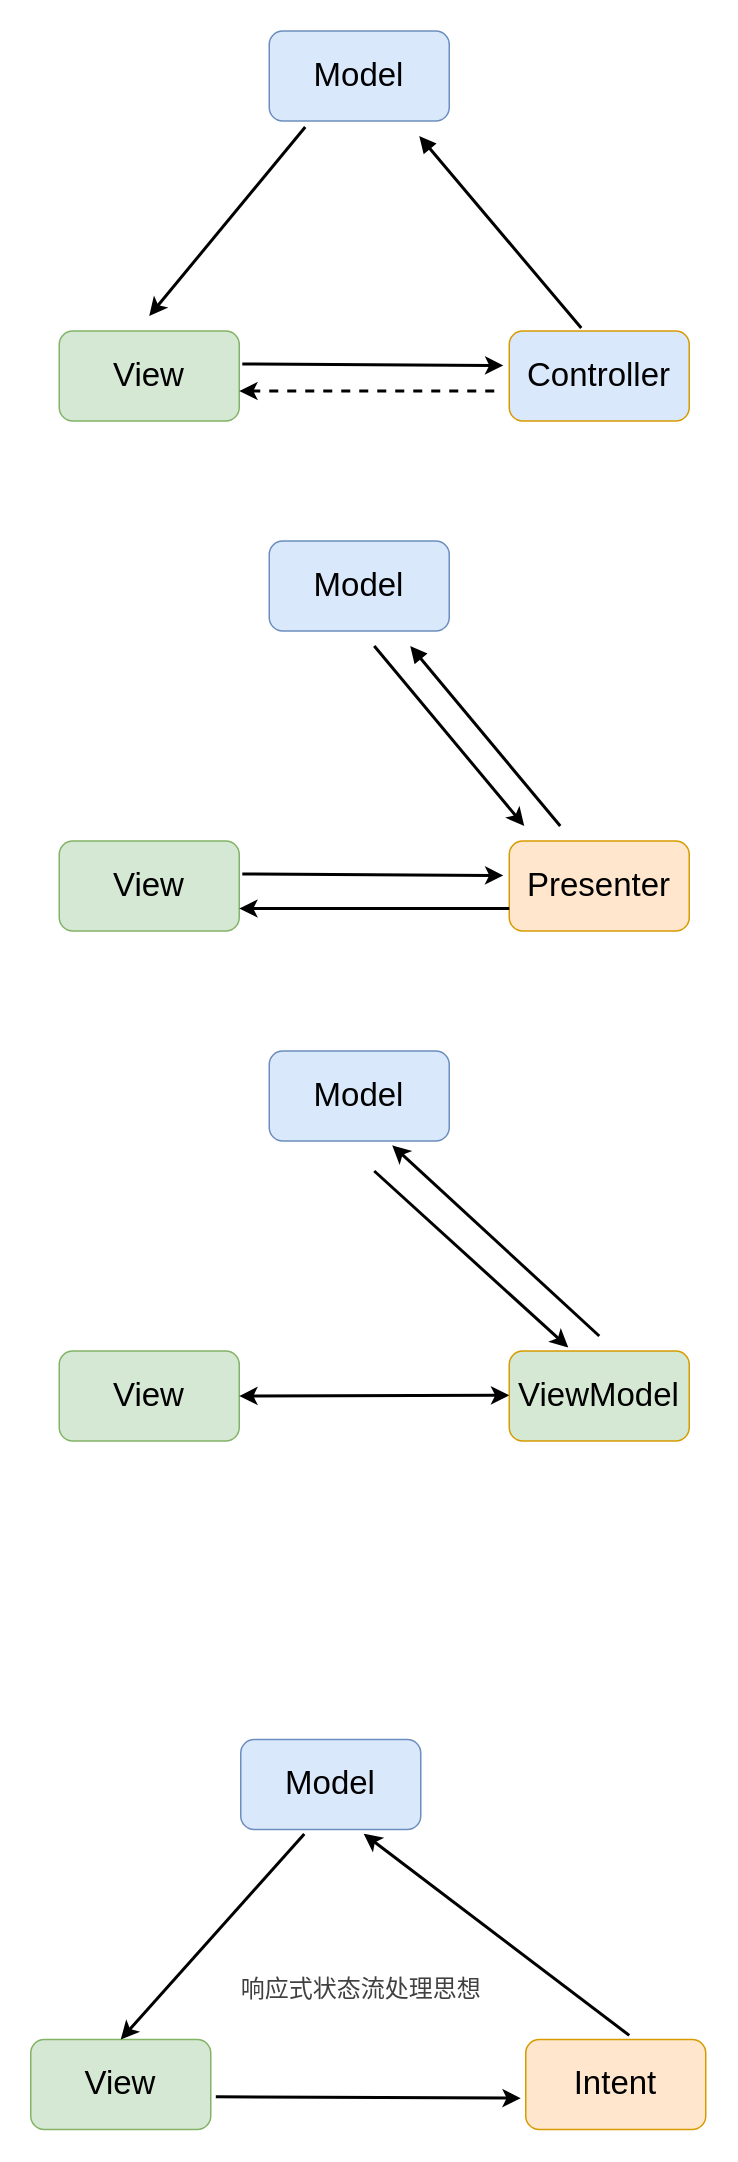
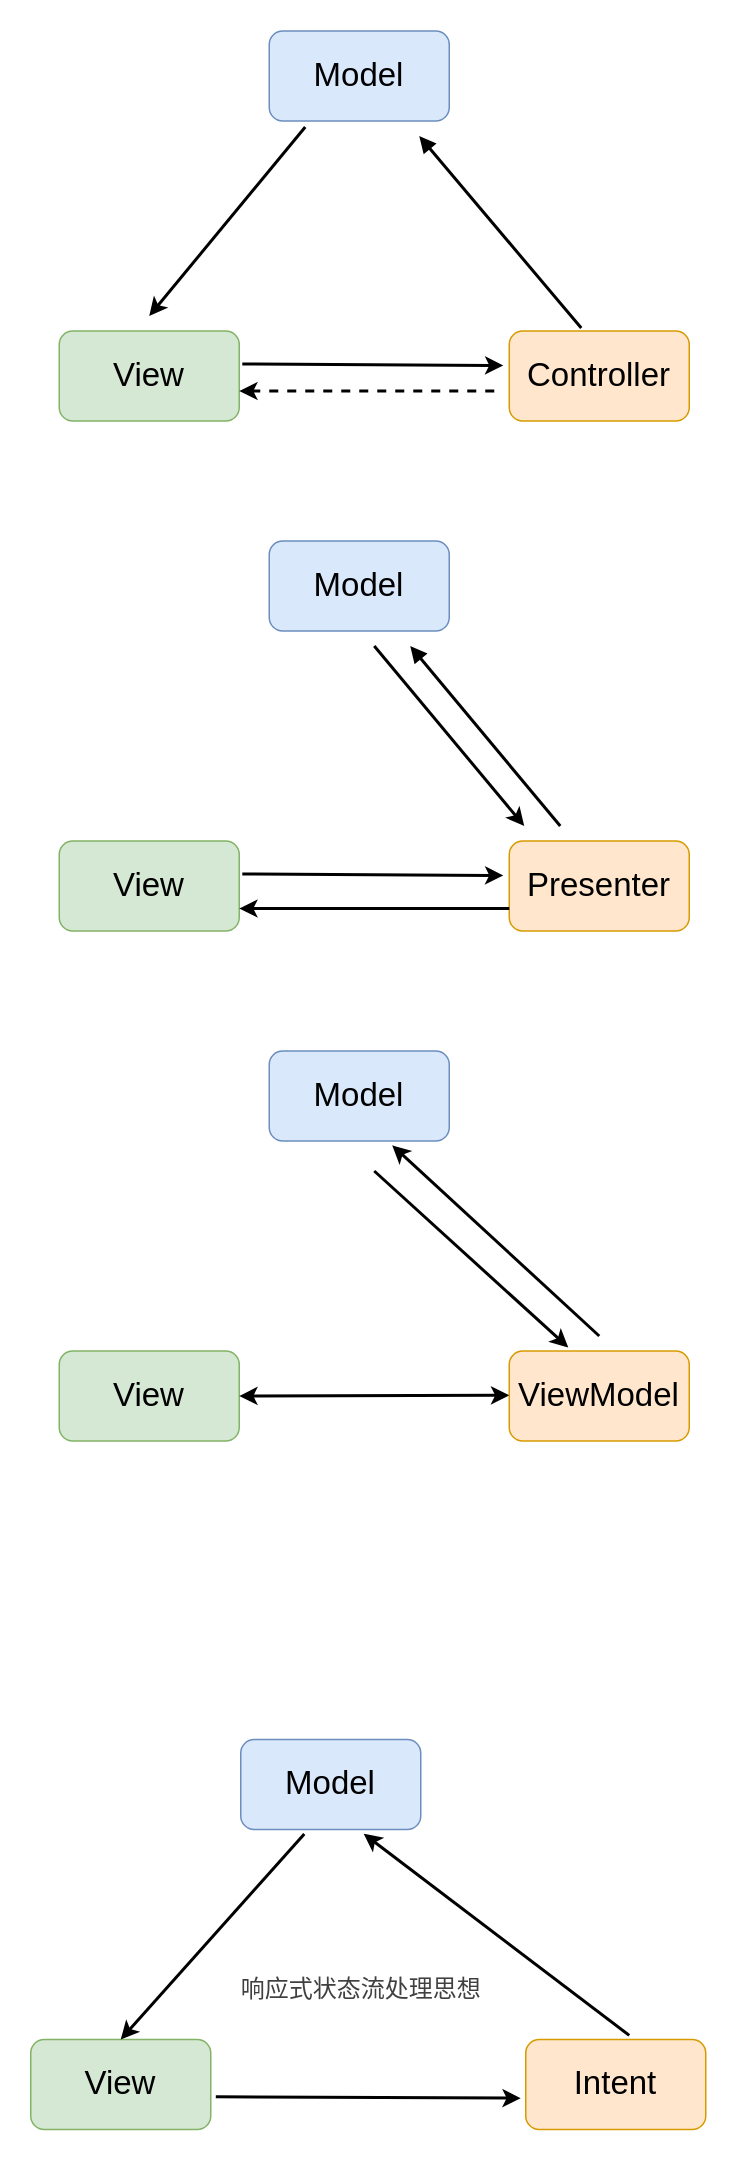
(599, 376) -> (599, 376)
(599, 1396) -> (599, 1396)
